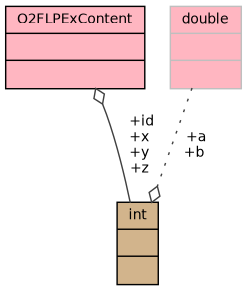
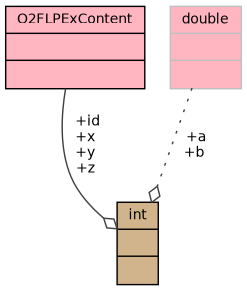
(118, 153) -> (66, 159)
